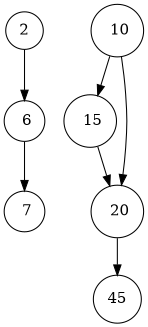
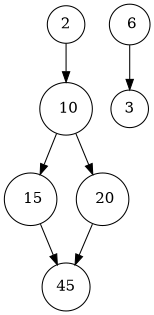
(25, 70) -> (66, 57)
(102, 161) -> (47, 240)
(25, 211) -> (130, 109)
